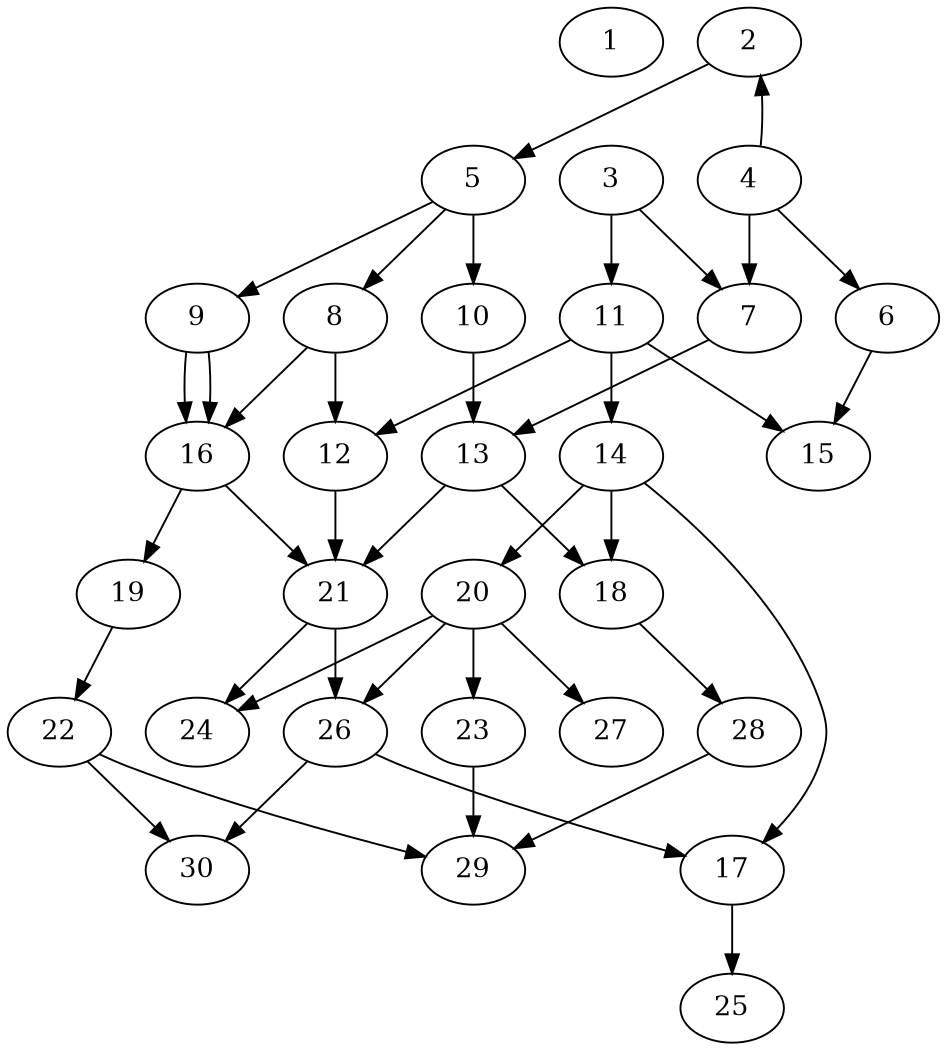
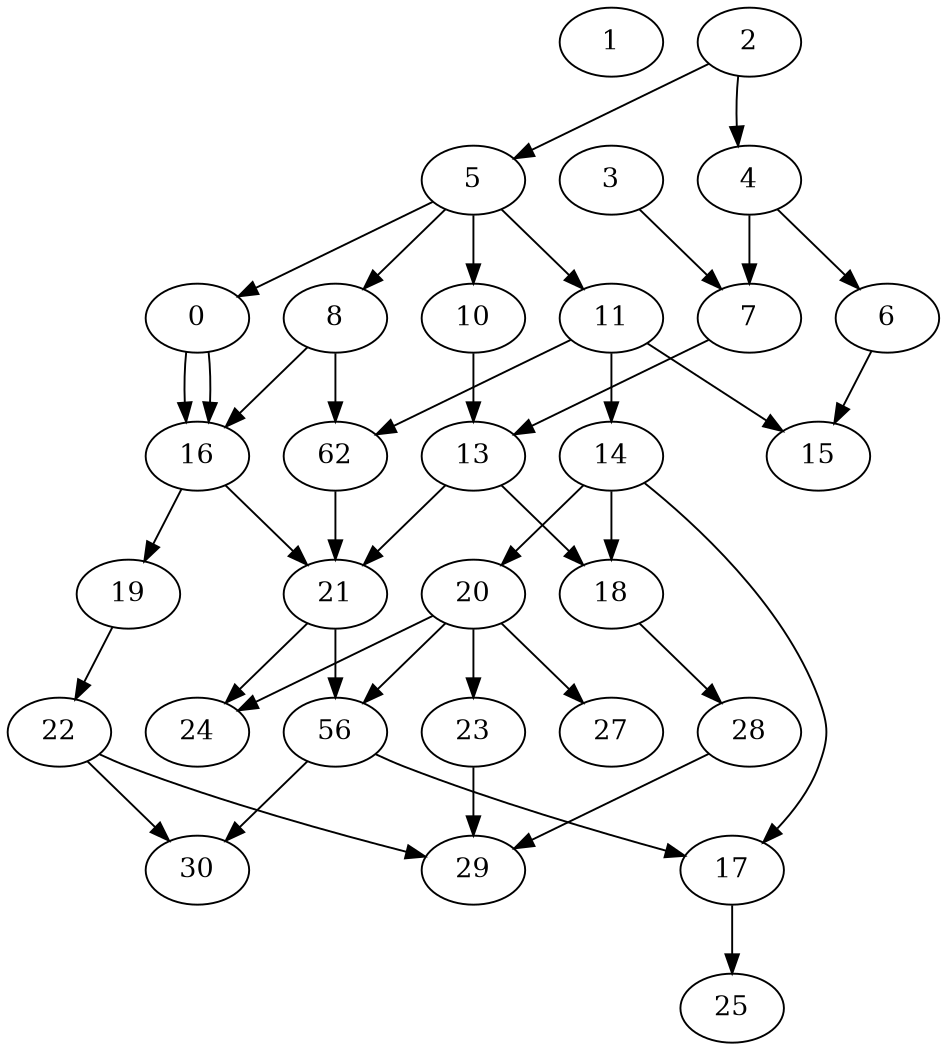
(762, 121) -> (737, 101)
(611, 240) -> (535, 242)
(197, 318) -> (197, 318)
(335, 456) -> (335, 456)
(335, 732) -> (335, 732)
